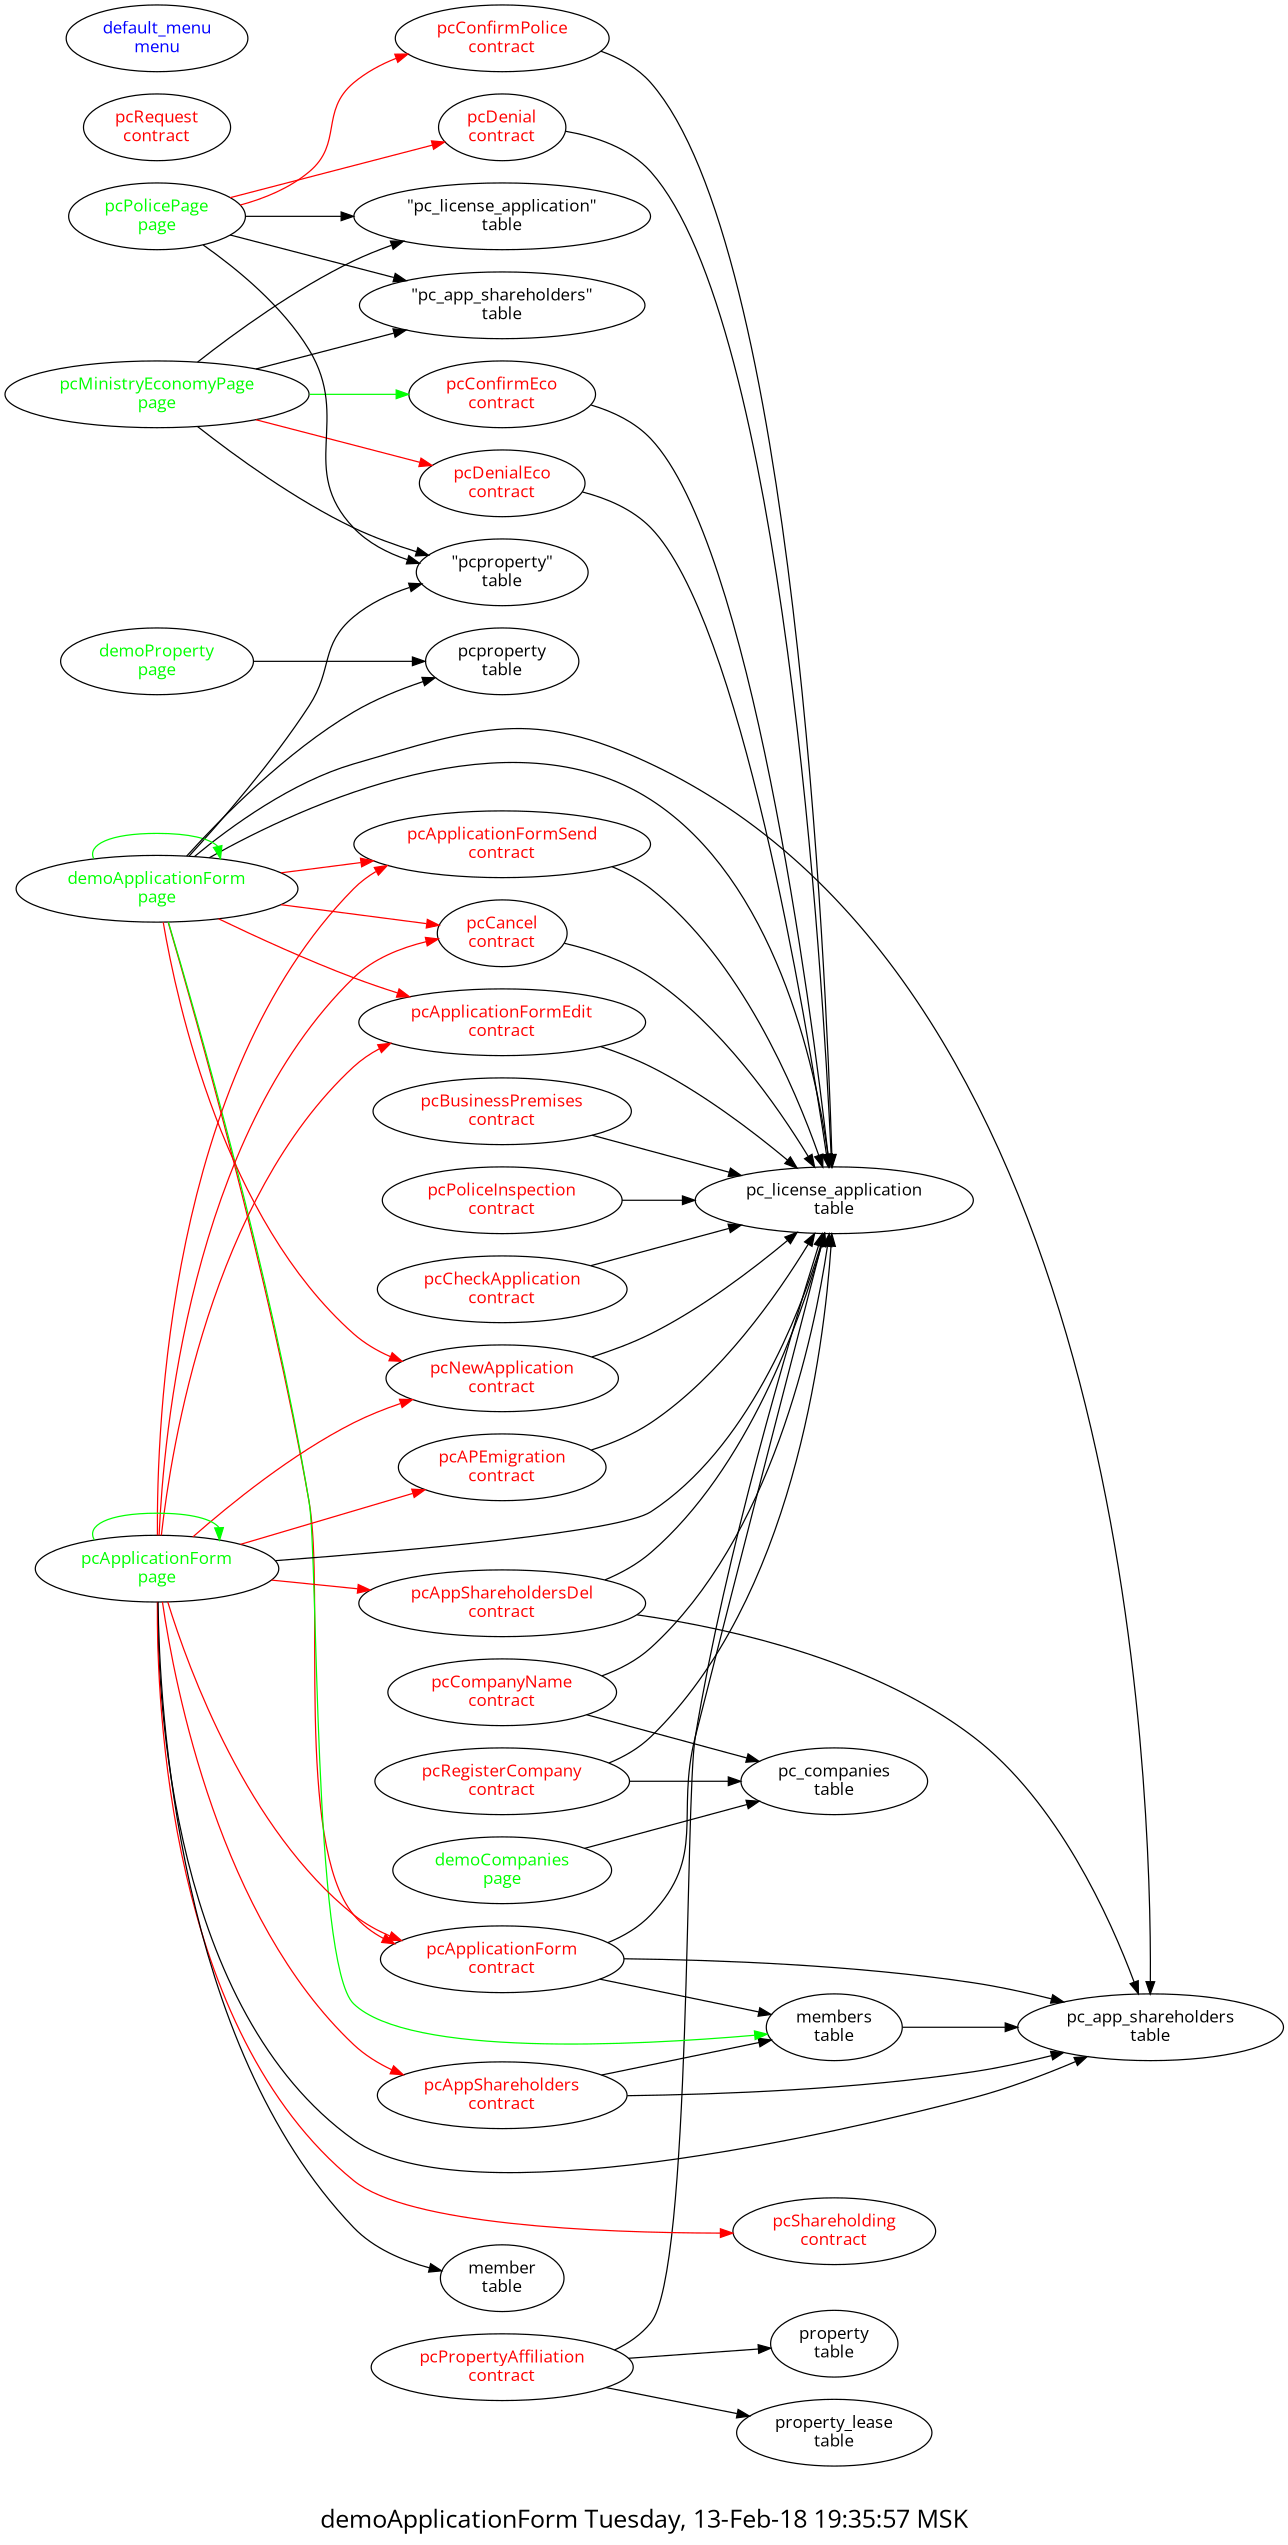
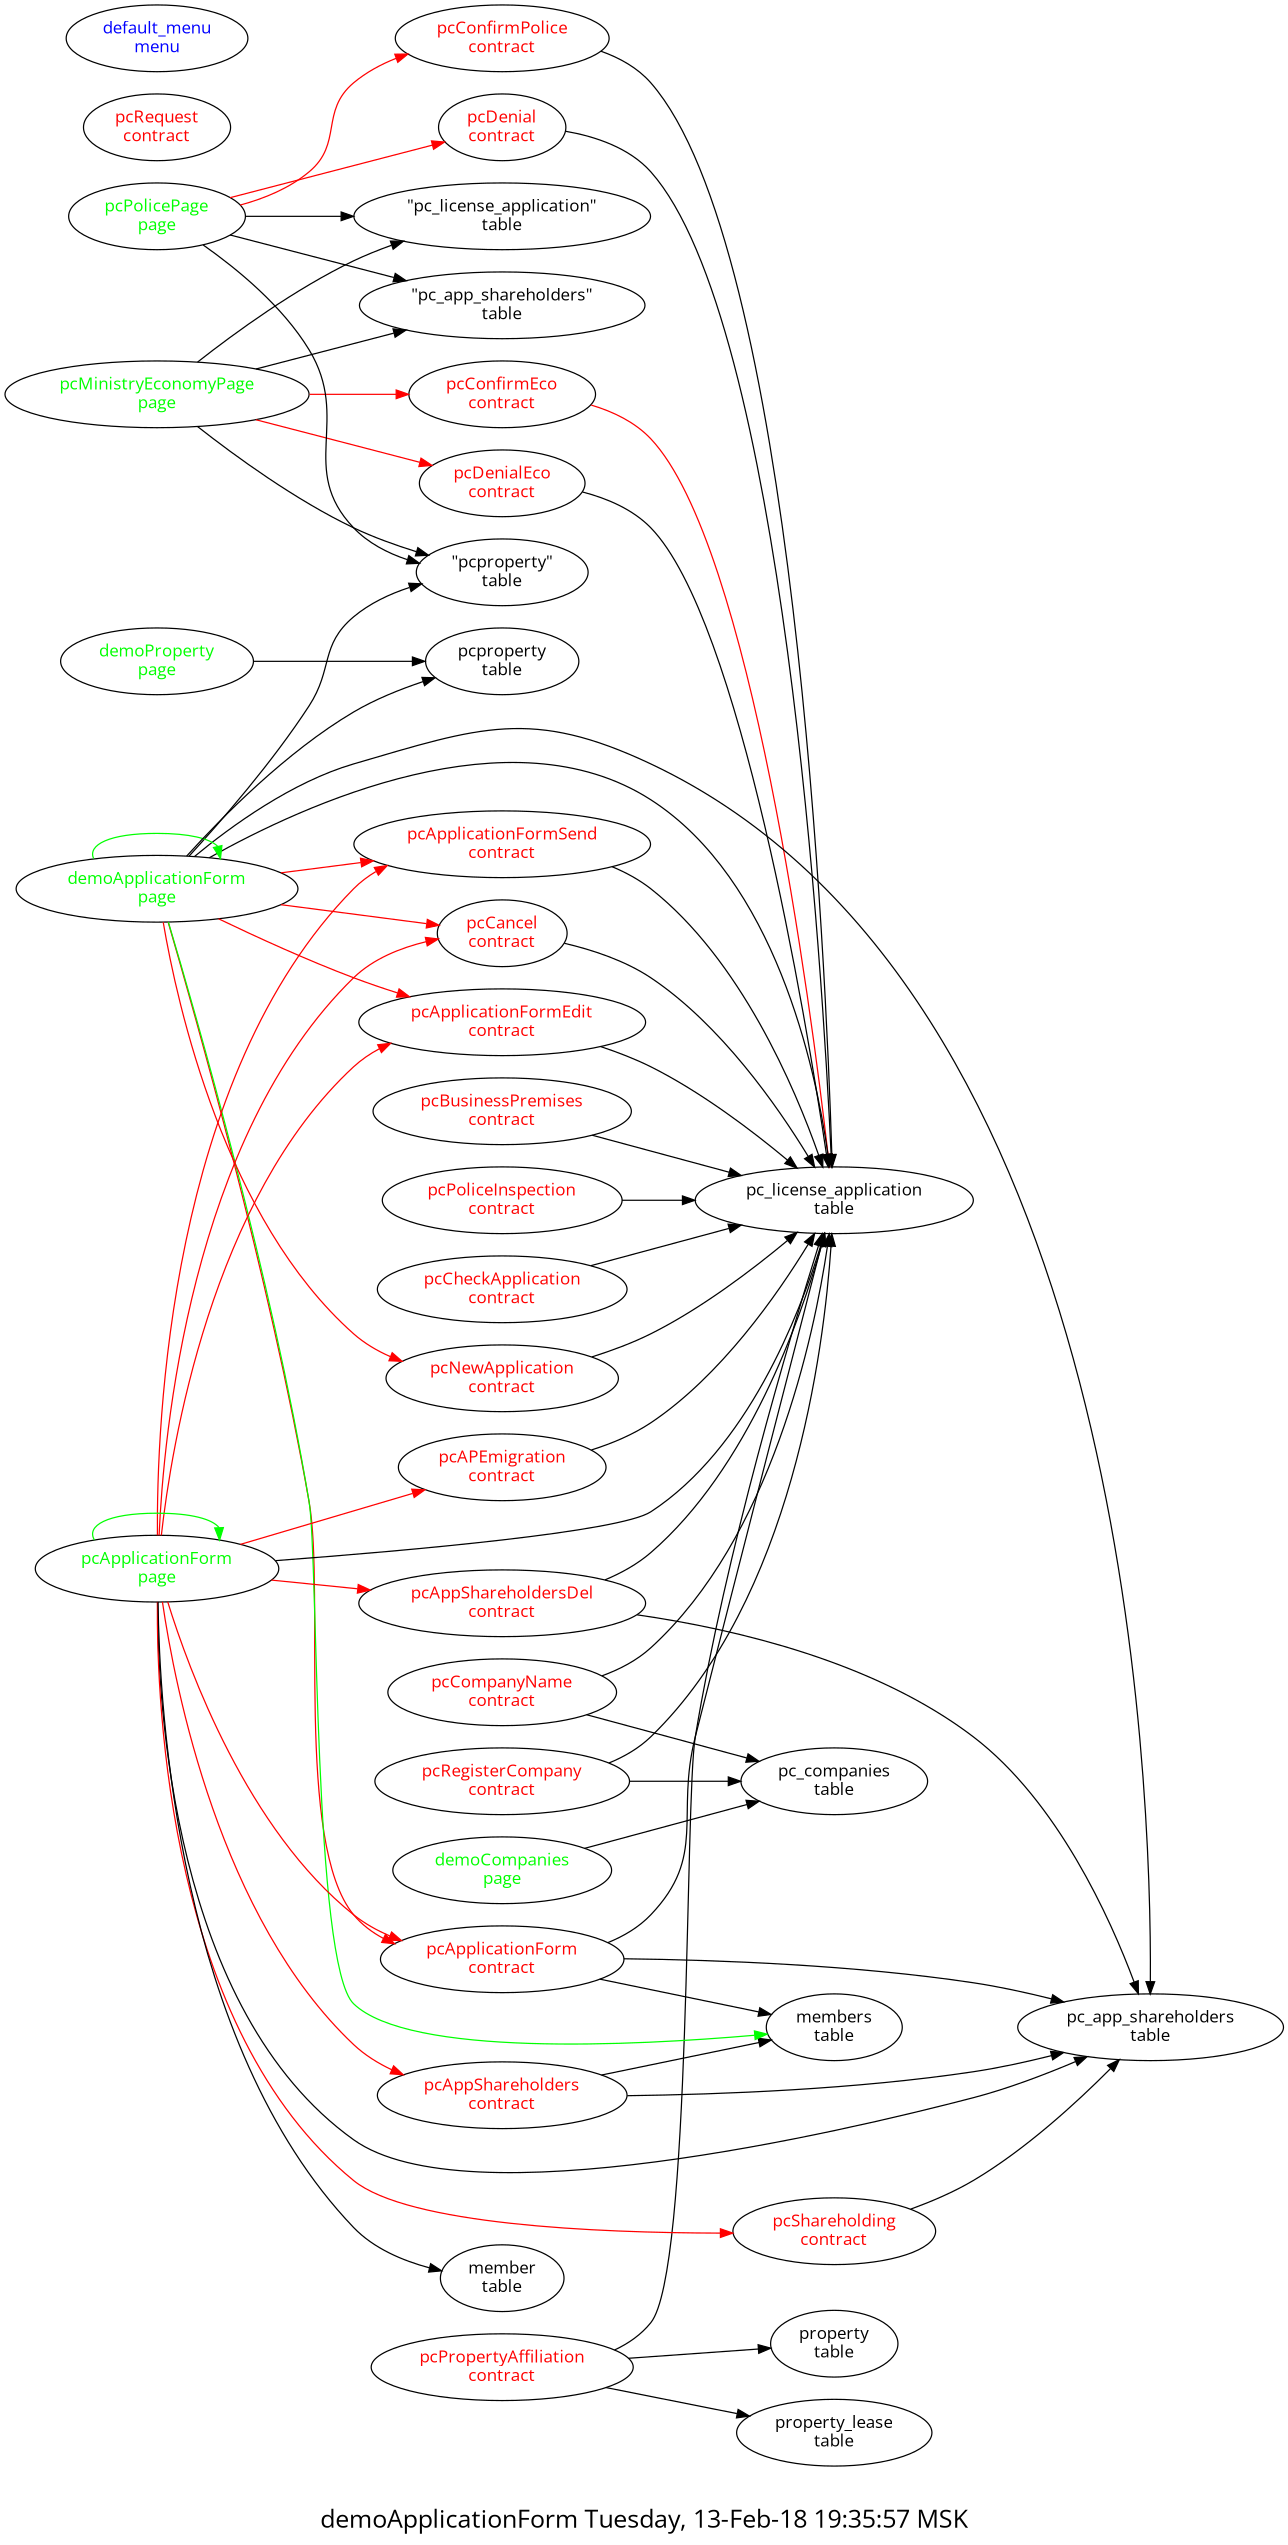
(353, 394) -> (353, 394)
(764, 753) -> (764, 753)
(291, 1461) -> none
(954, 2027) -> (1018, 2150)
